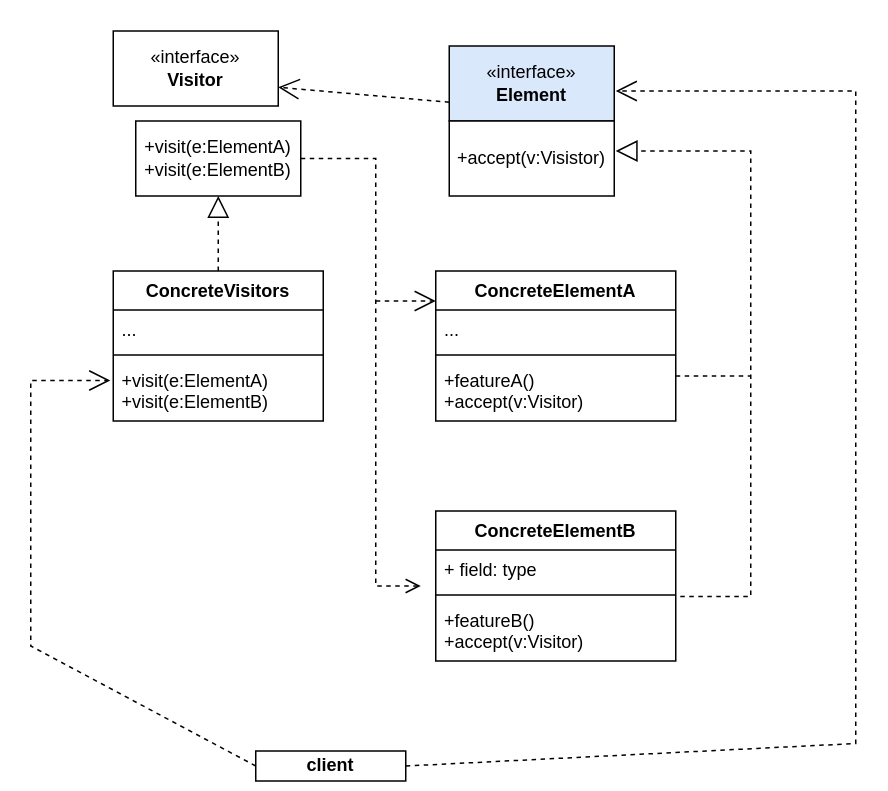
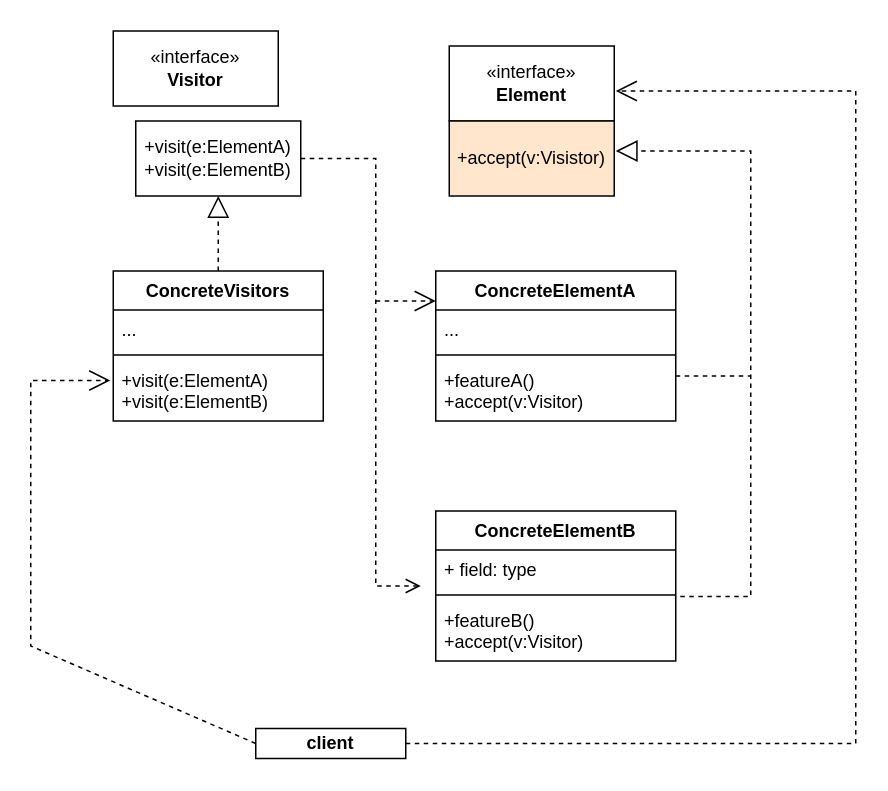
(532, 83) -> (532, 83)
(365, 95) -> none
(532, 158) -> (532, 158)
(331, 766) -> (331, 743)
